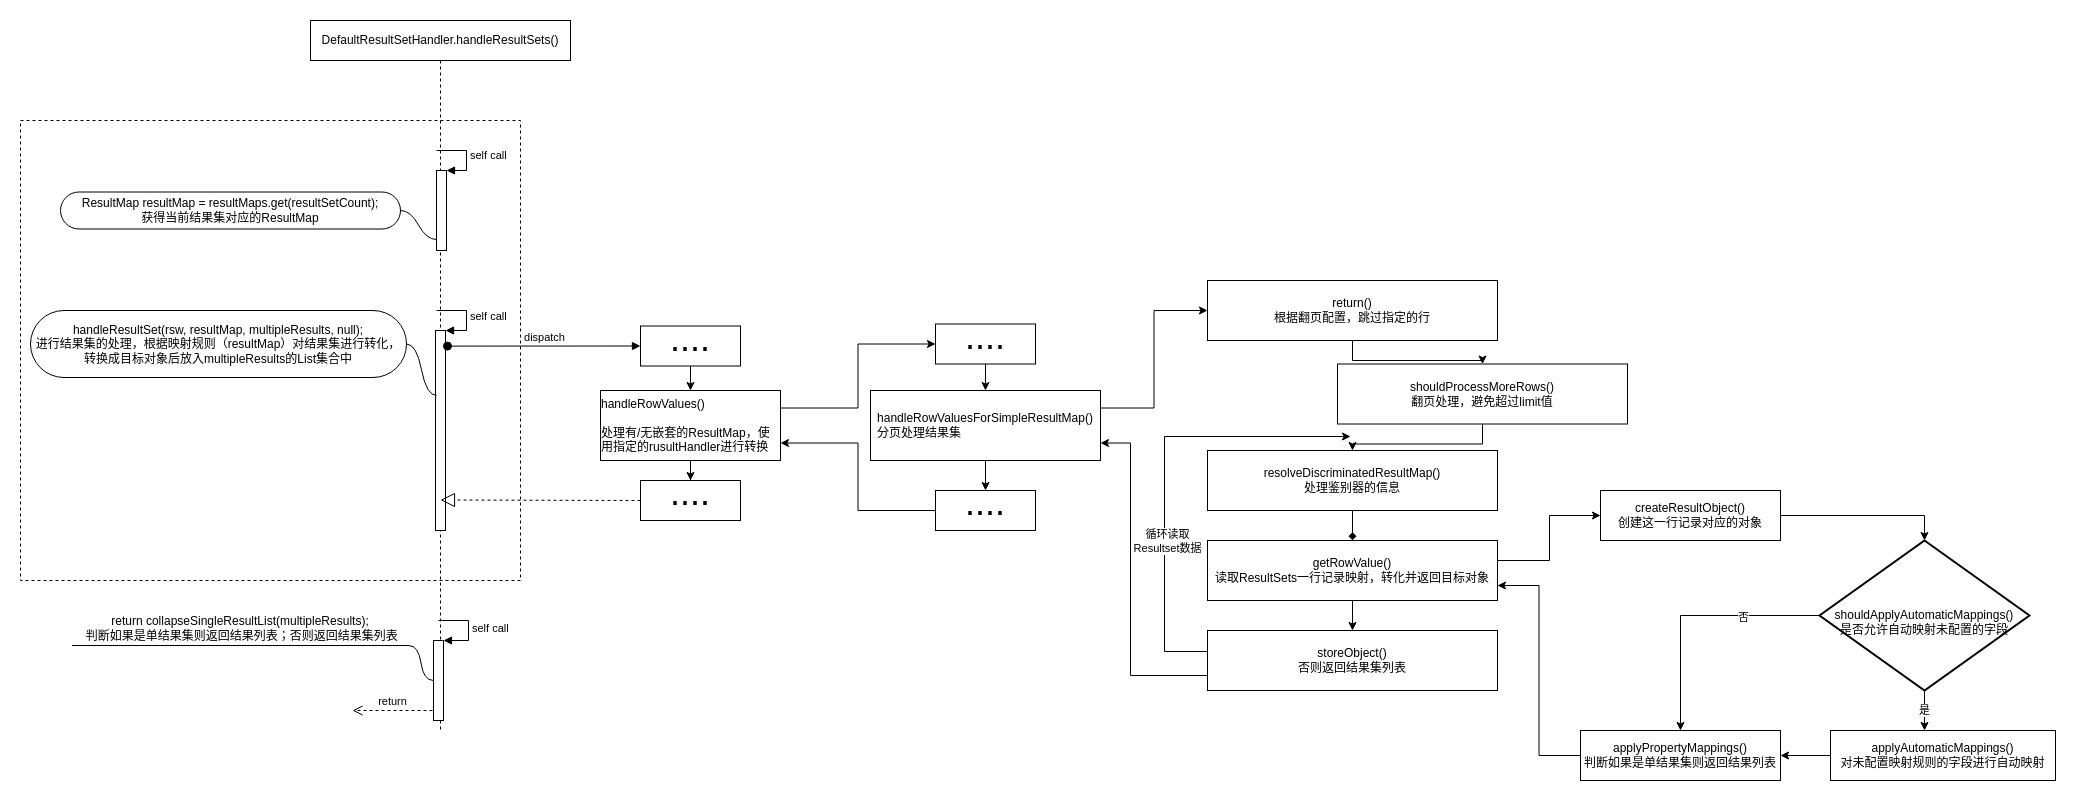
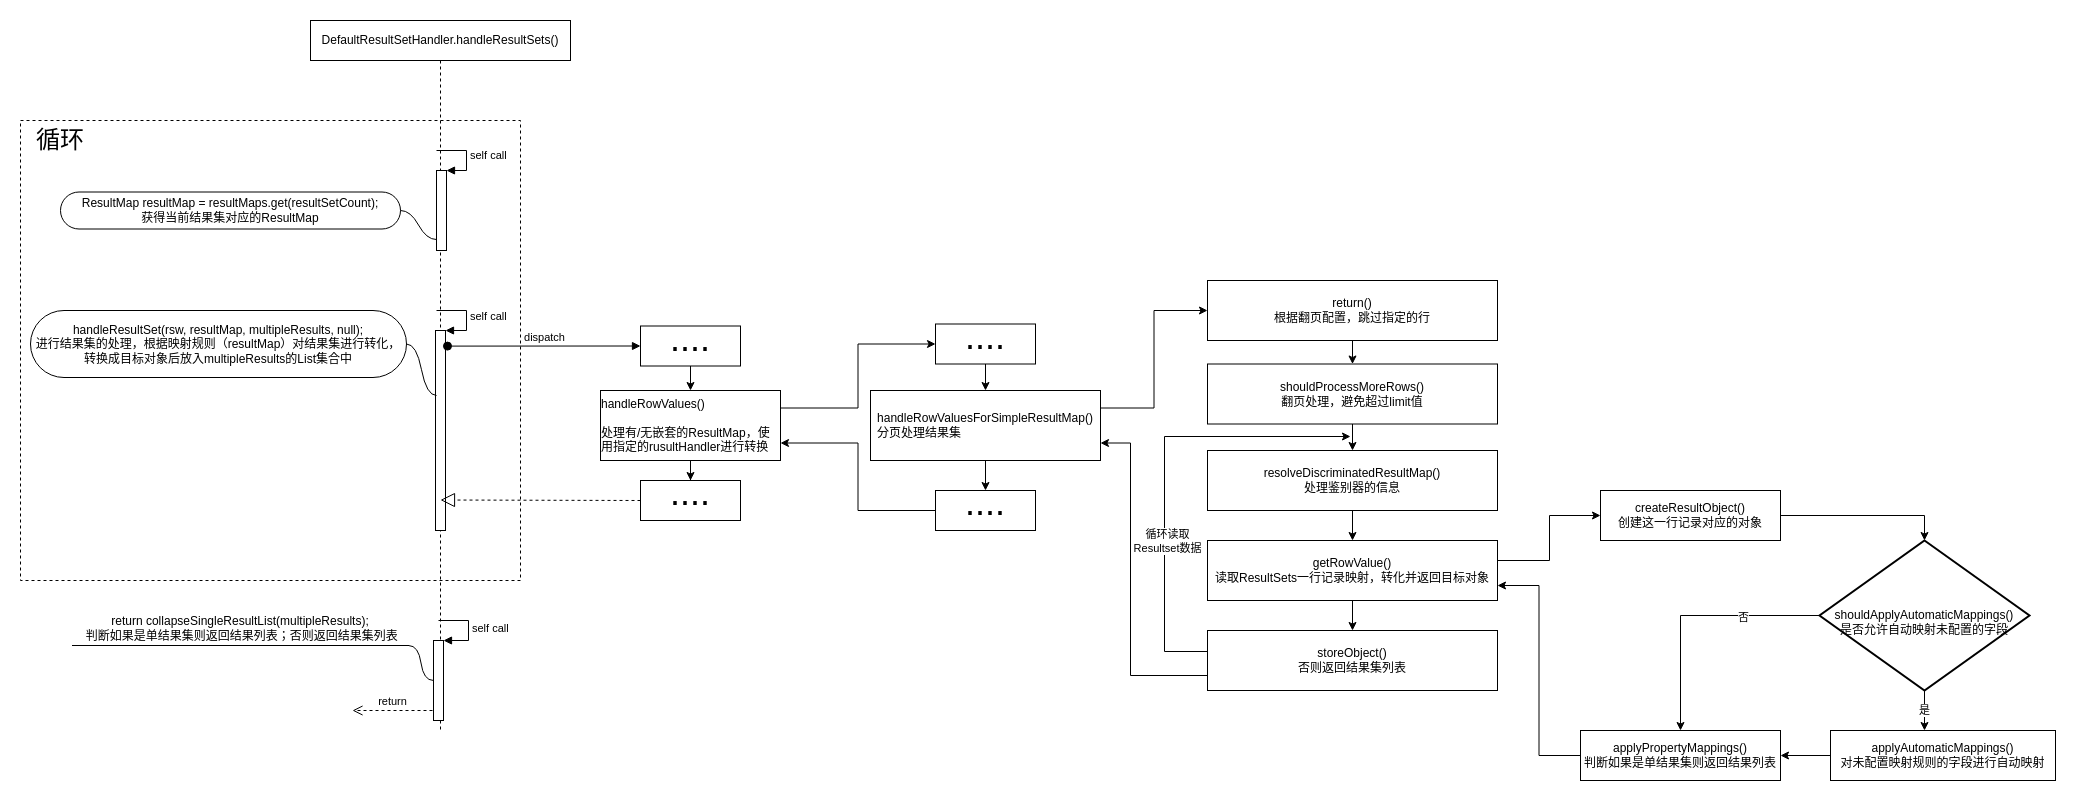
none -> (61, 141)
(1483, 394) -> (1353, 394)
(1353, 532) -> (1353, 532)
